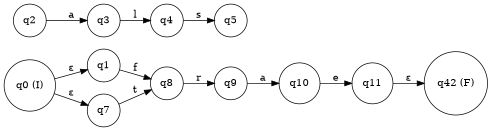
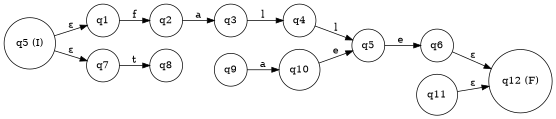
(199, 15) -> (336, 28)
none -> (437, 46)
(132, 73) -> (131, 21)
(195, 83) -> none
(332, 83) -> (333, 58)
(456, 83) -> (520, 81)
(30, 85) -> (30, 43)
